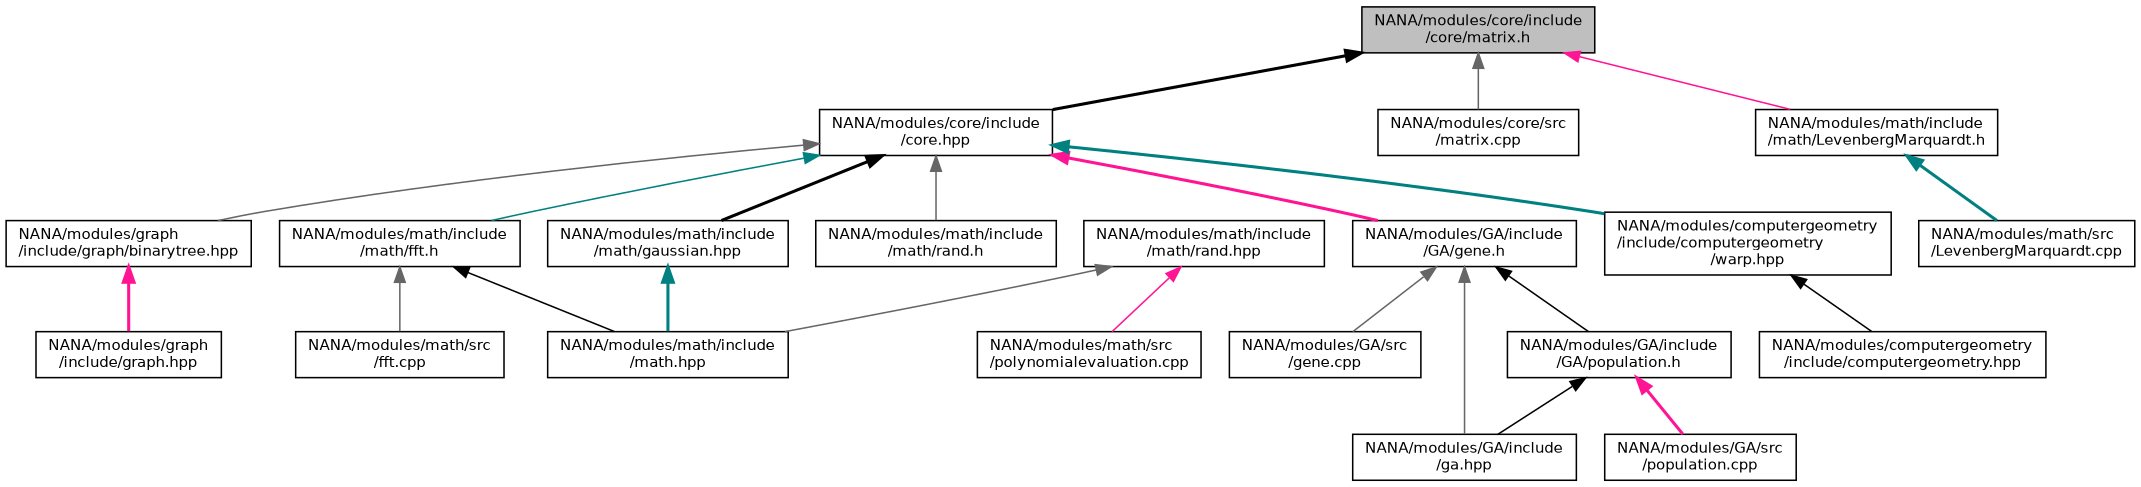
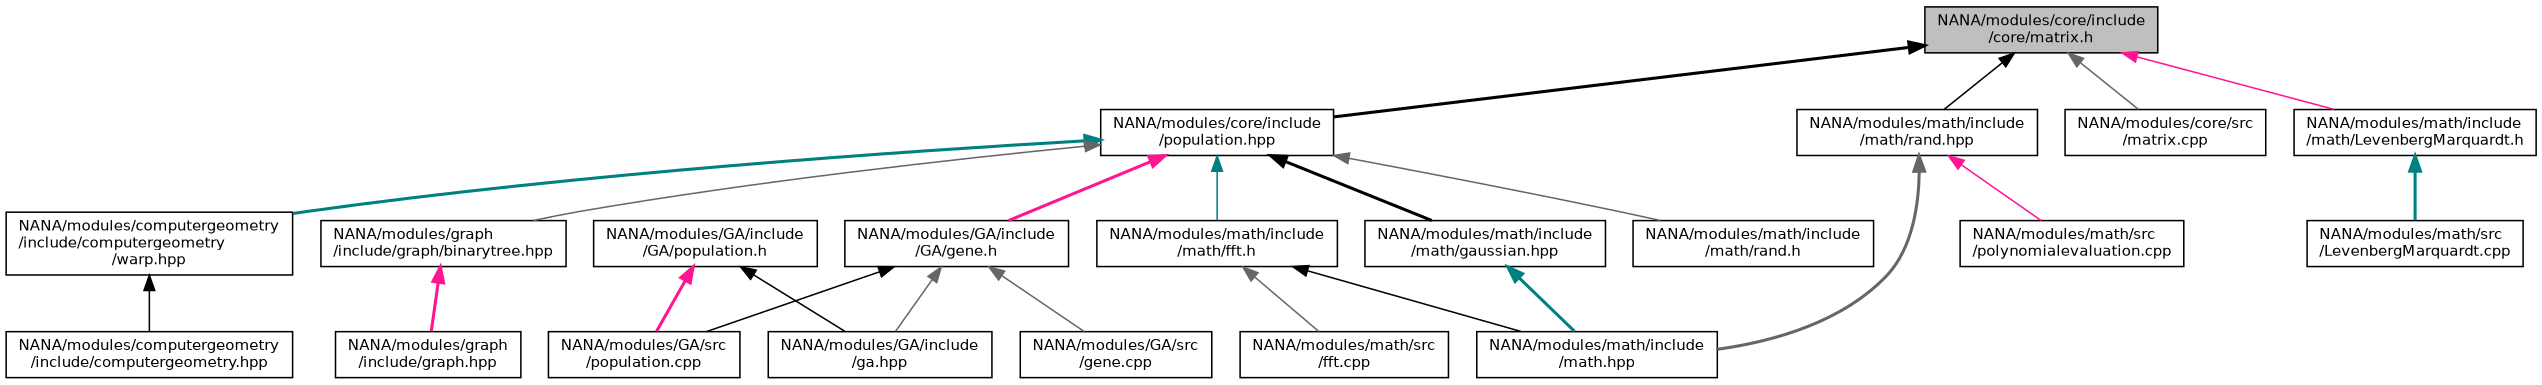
none -> (1973, 86)
(936, 133) -> (1217, 133)
(941, 302) -> (1857, 300)
(1549, 304) -> (780, 306)
